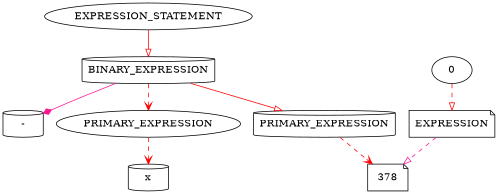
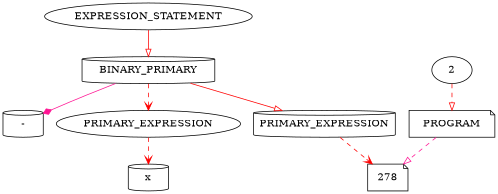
(148, 70) -> (148, 70)
(452, 70) -> (452, 70)
(452, 124) -> (452, 124)
(388, 178) -> (388, 178)
